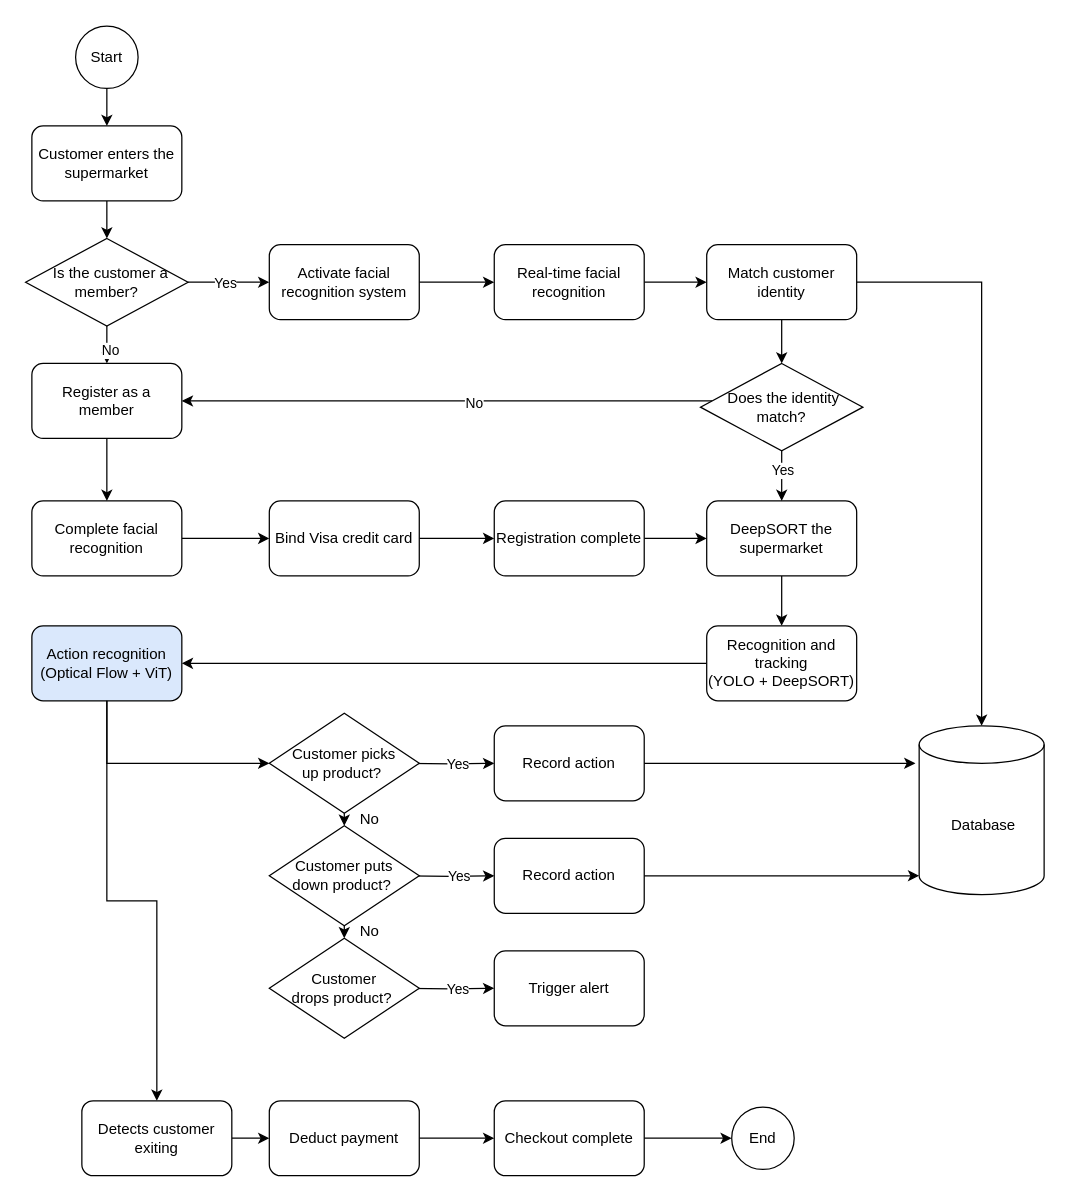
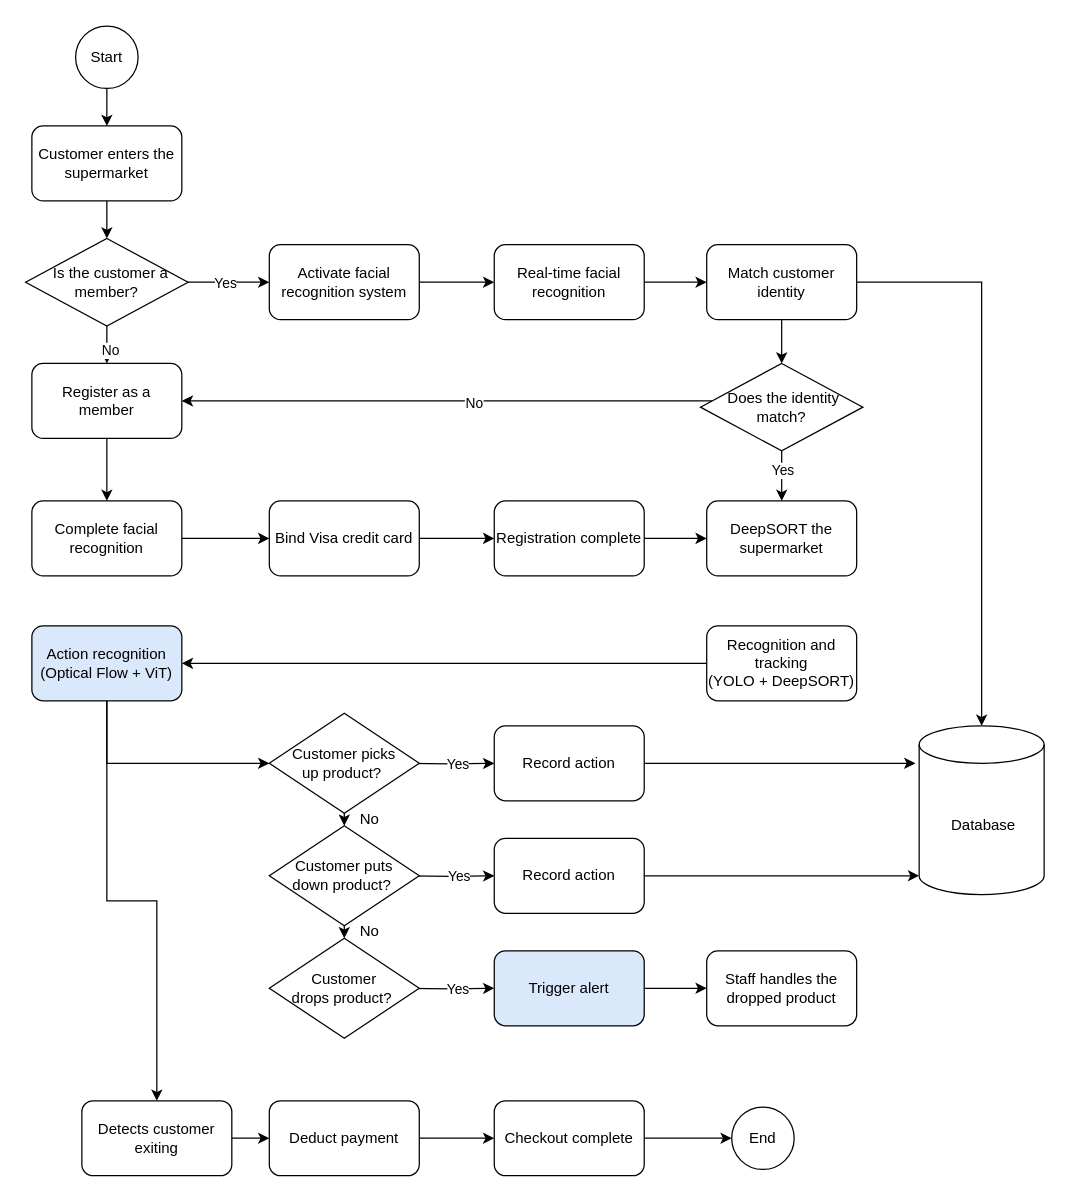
(782, 597) -> none
(569, 988) -> (569, 988)
none -> (672, 988)
none -> (782, 988)
